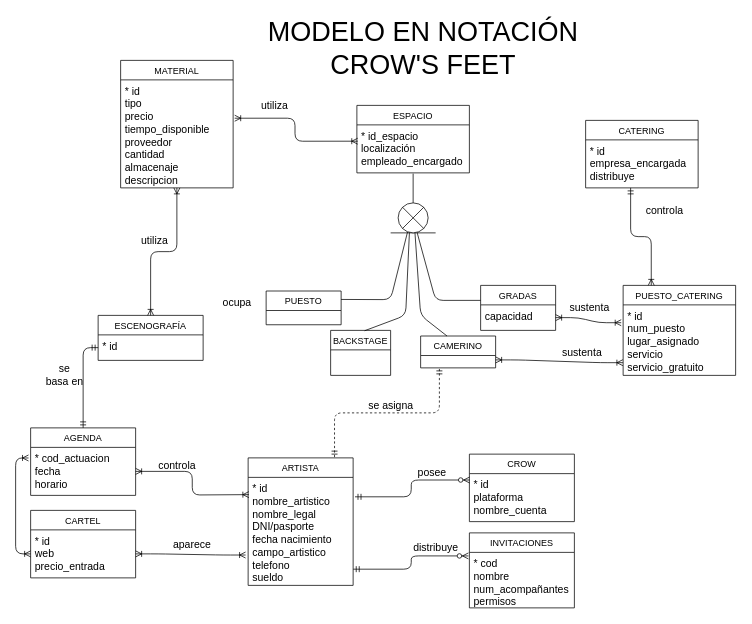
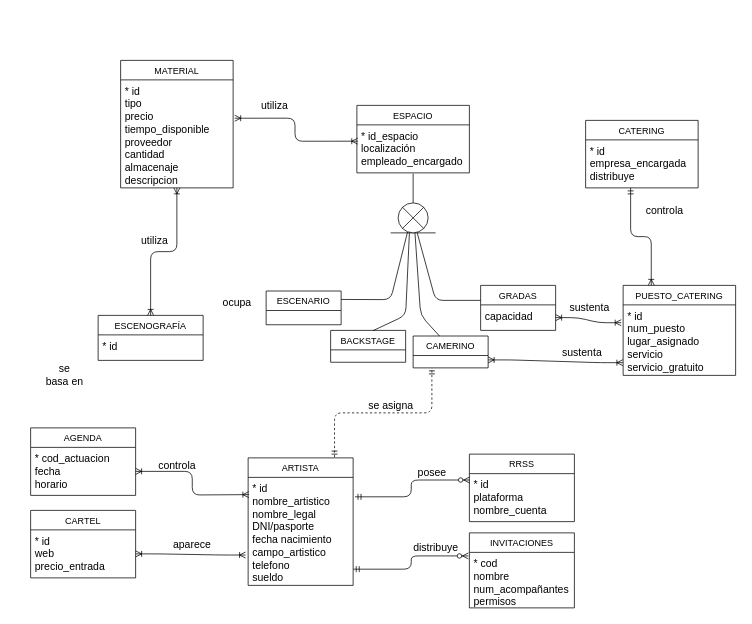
(423, 48) -> none
(303, 301) -> (303, 301)
(458, 352) -> (450, 352)
(360, 353) -> (368, 346)
(83, 381) -> none
(521, 464) -> (521, 464)
(15, 507) -> none
